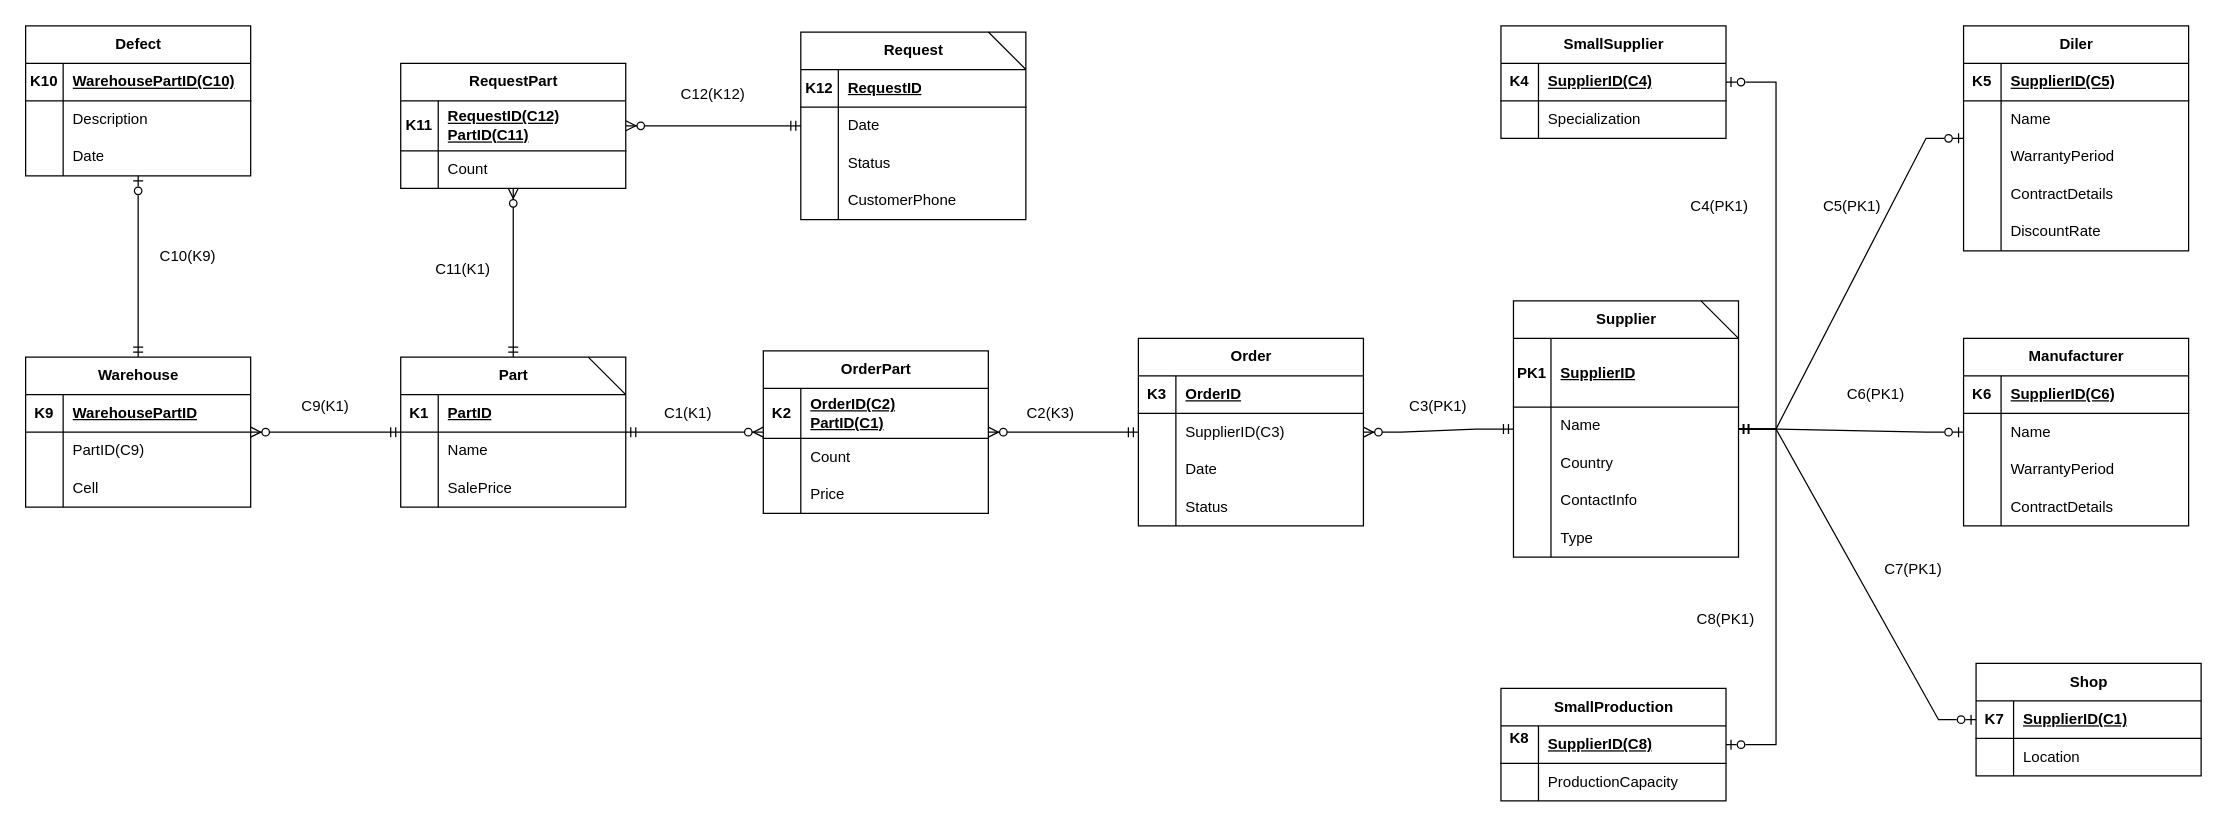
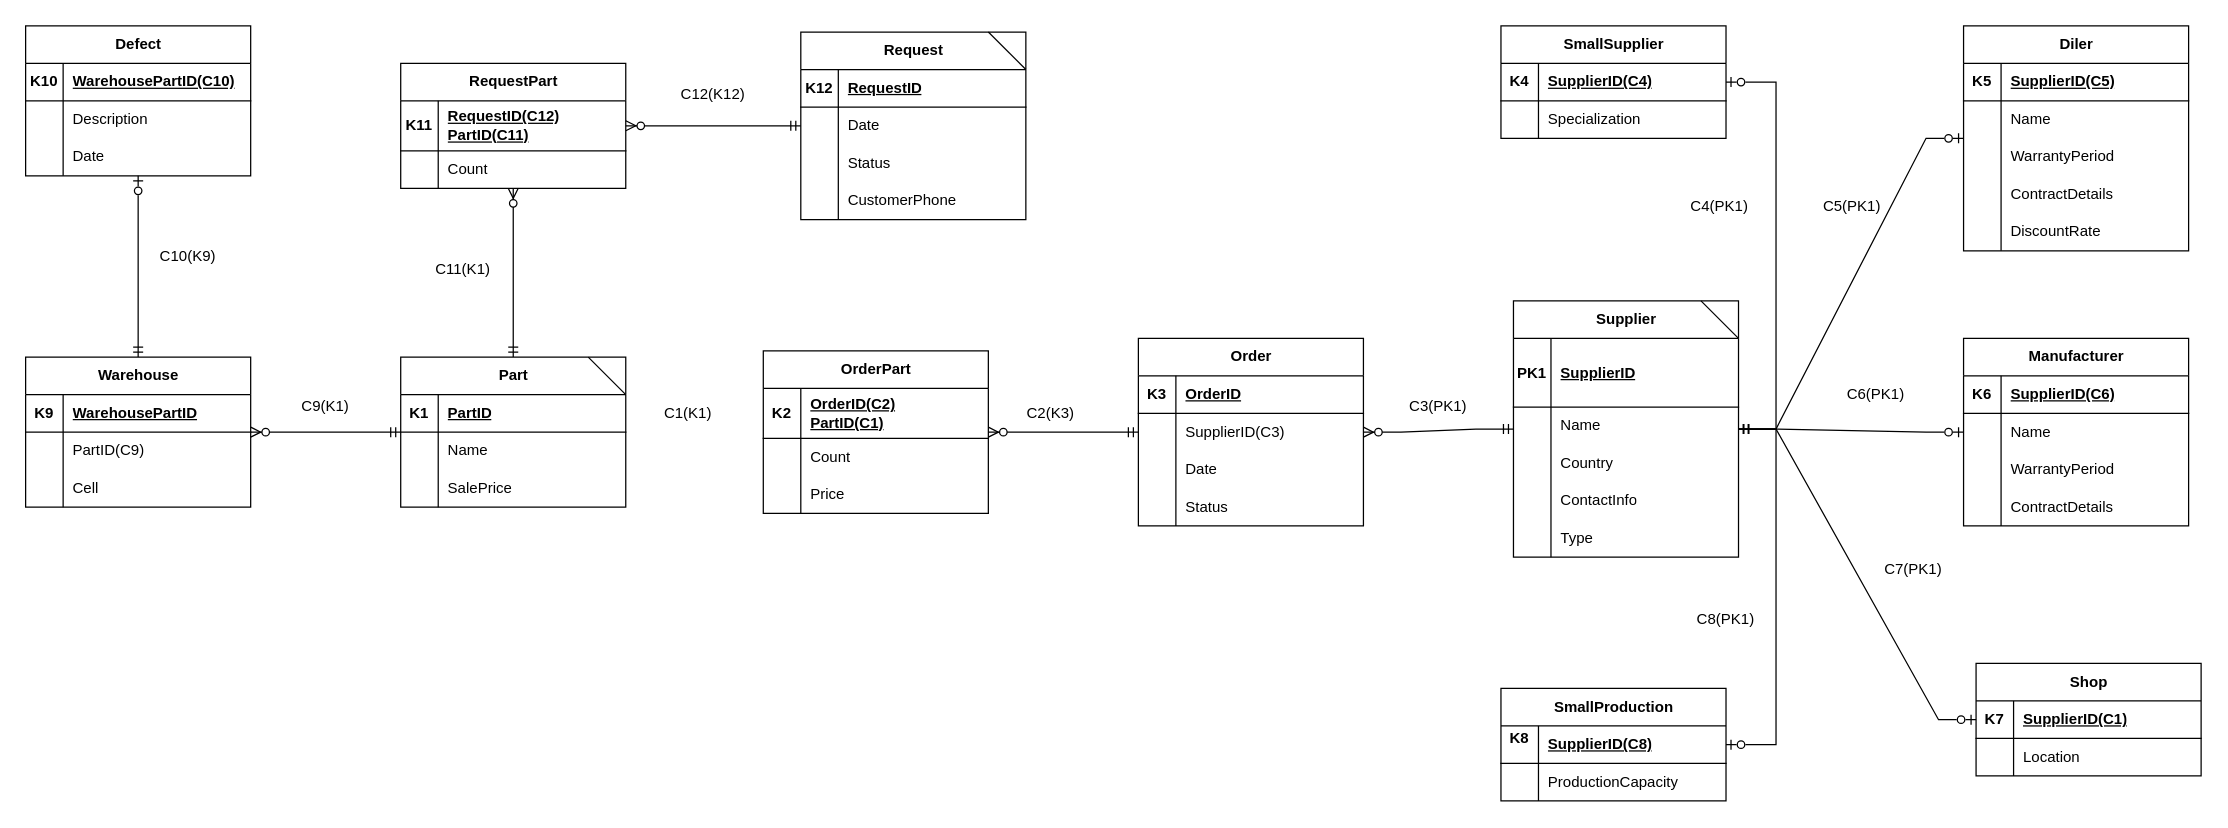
(694, 432) -> none
